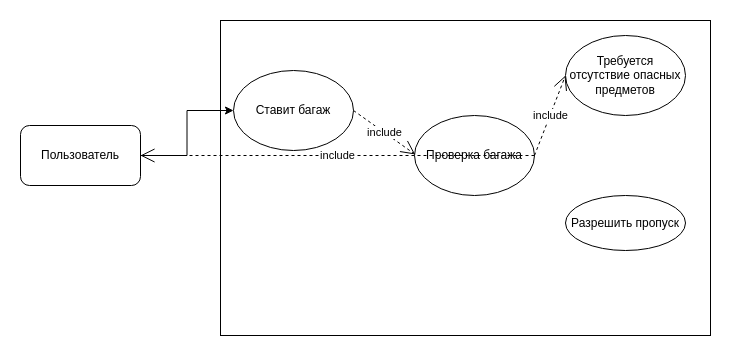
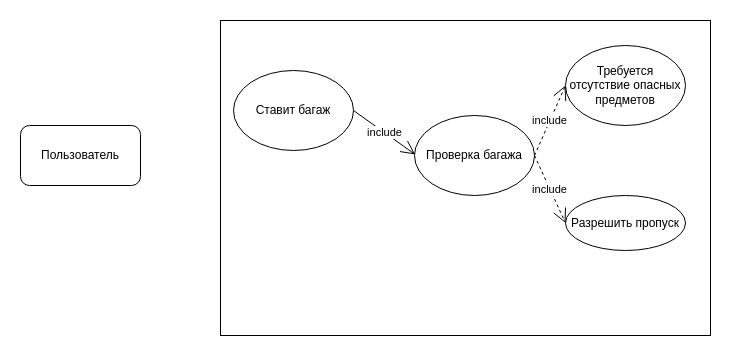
(626, 76) -> (626, 86)
(187, 112) -> none
(363, 118) -> (363, 118)
(343, 156) -> (550, 188)
